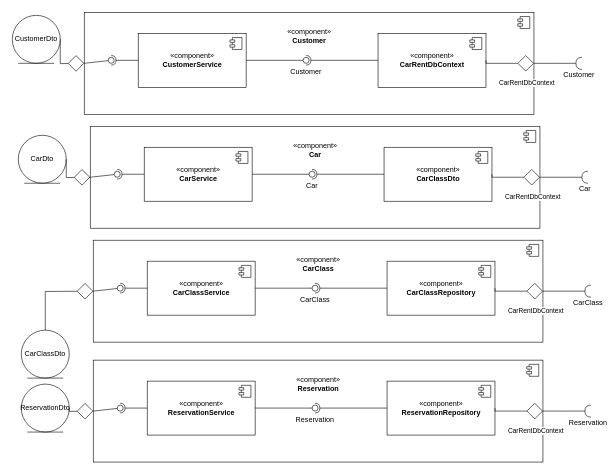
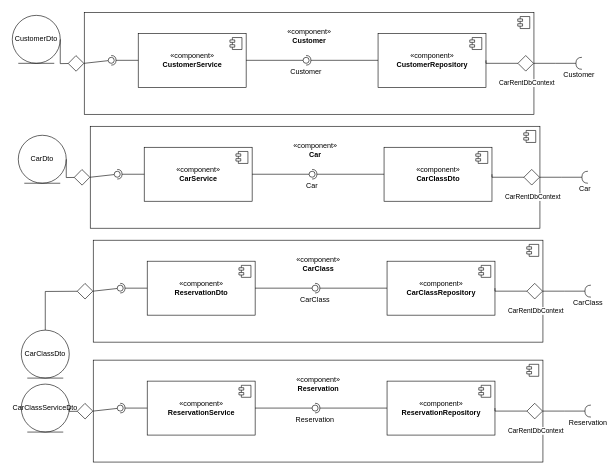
(433, 60) -> (433, 60)
(202, 288) -> (202, 288)
(45, 408) -> (45, 408)
